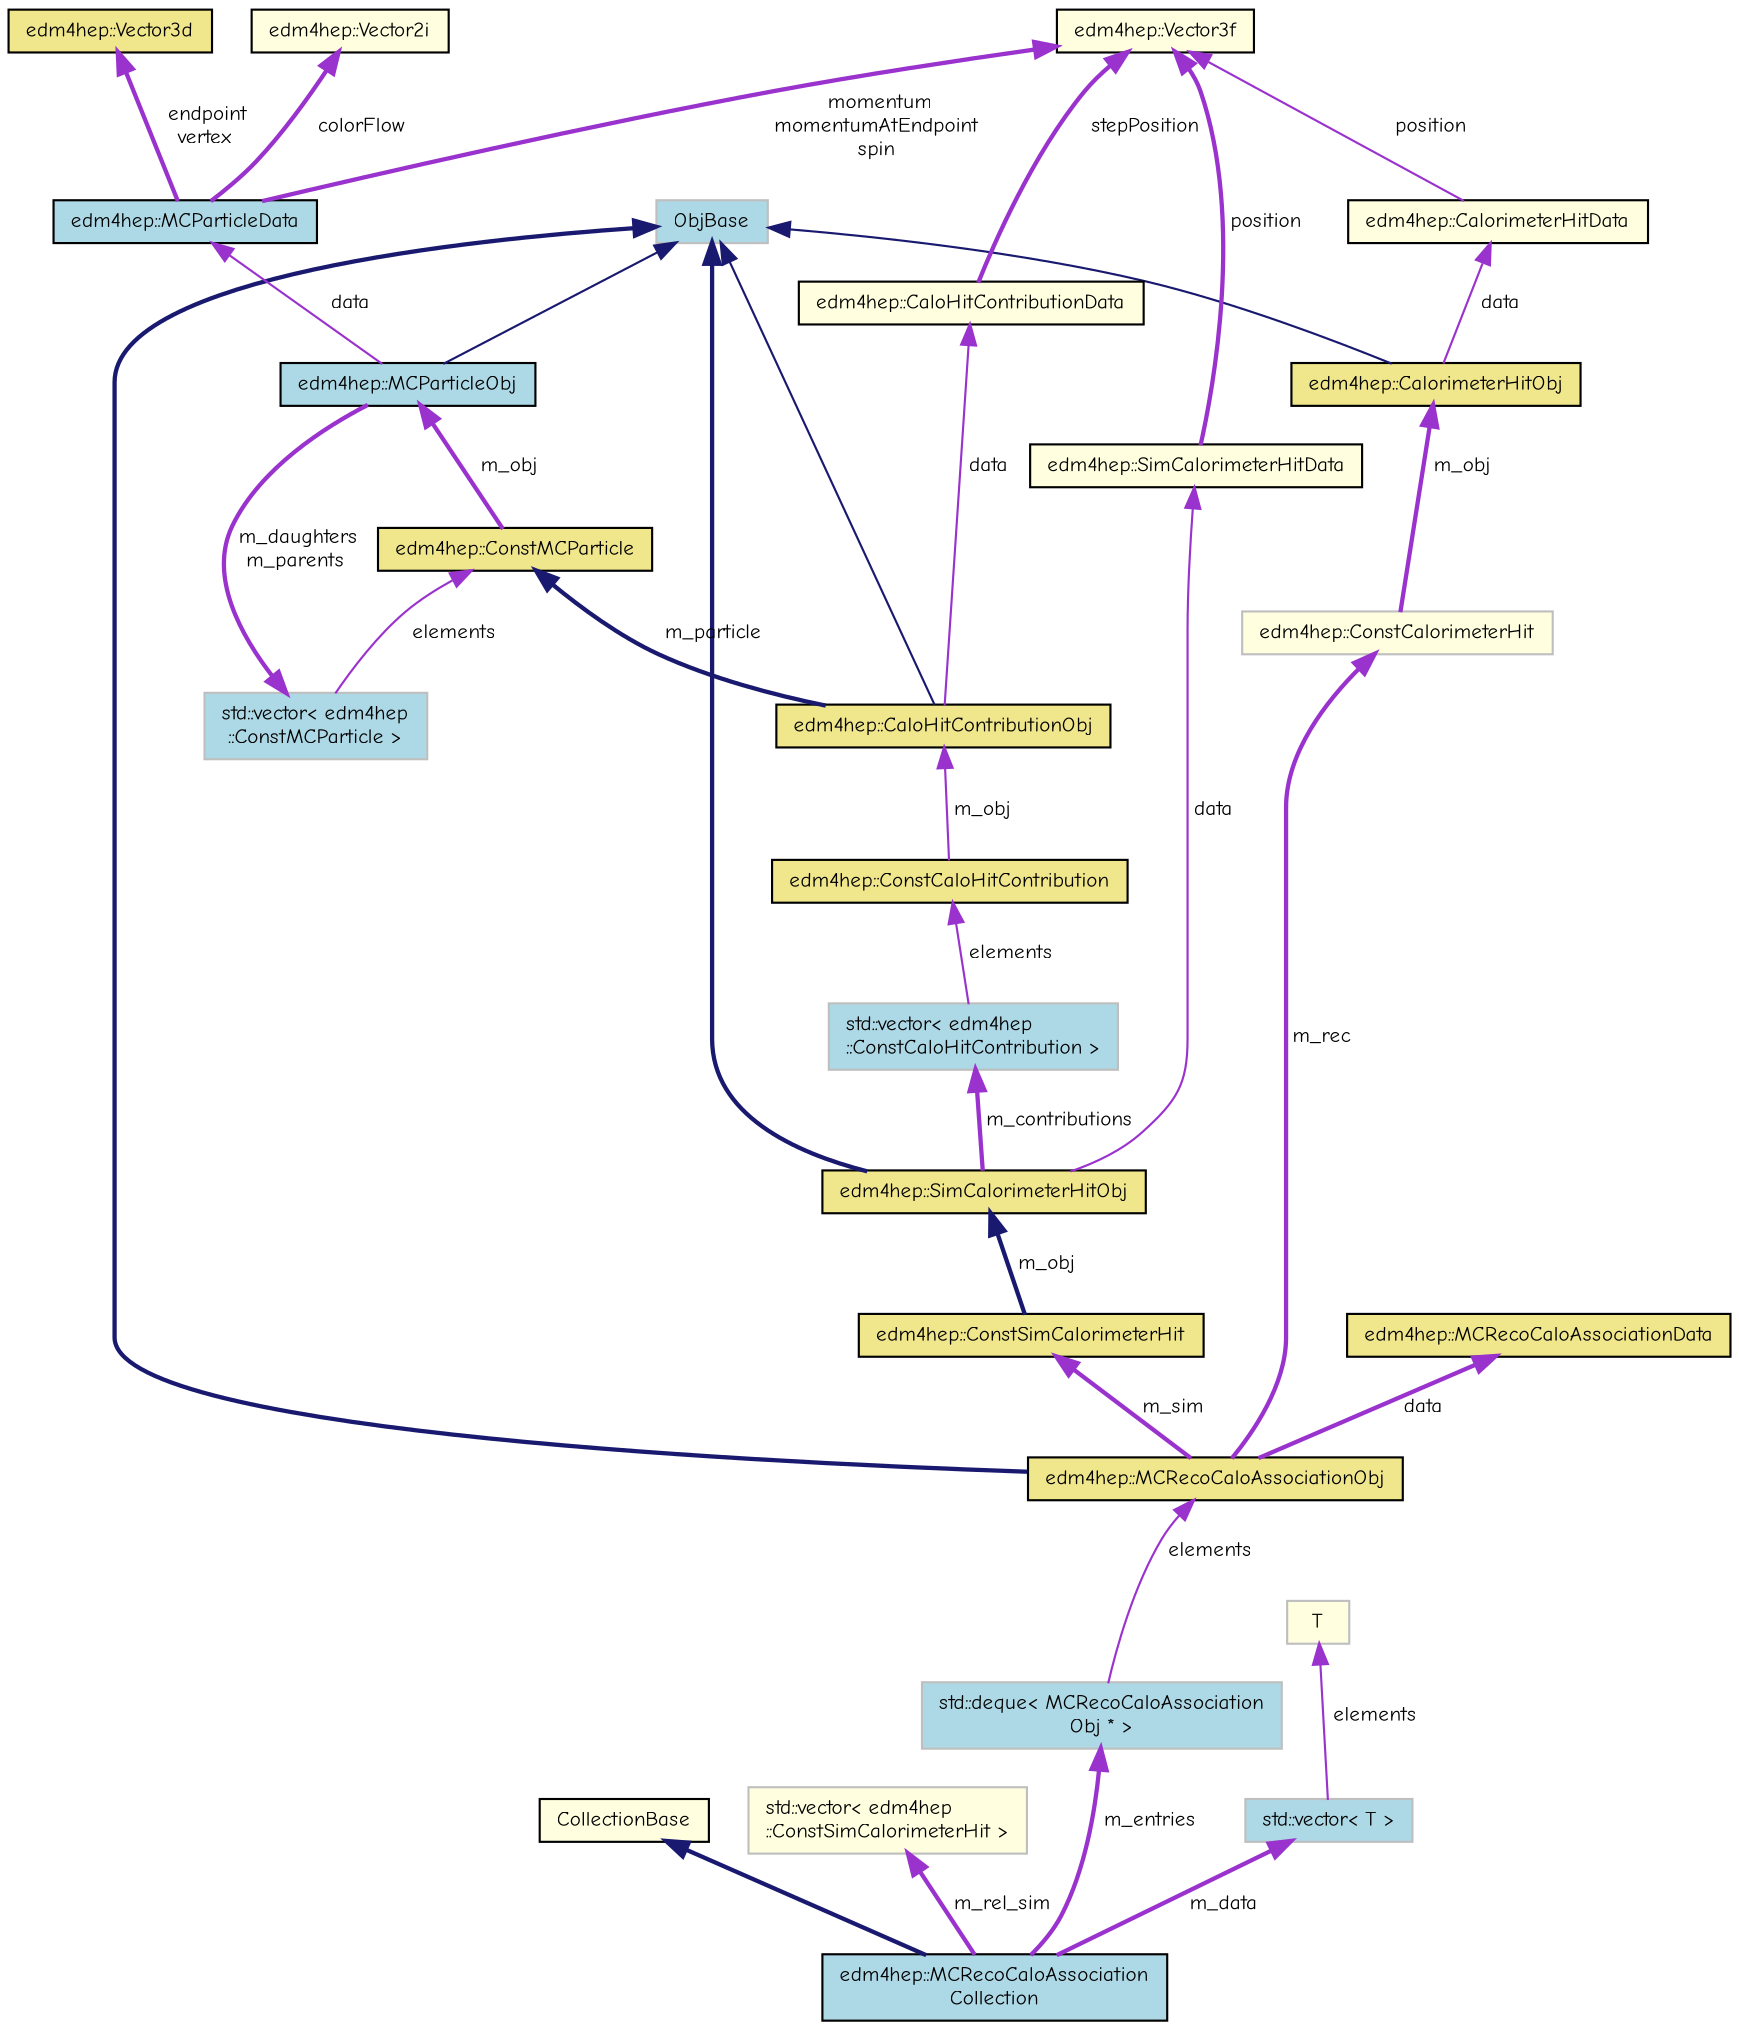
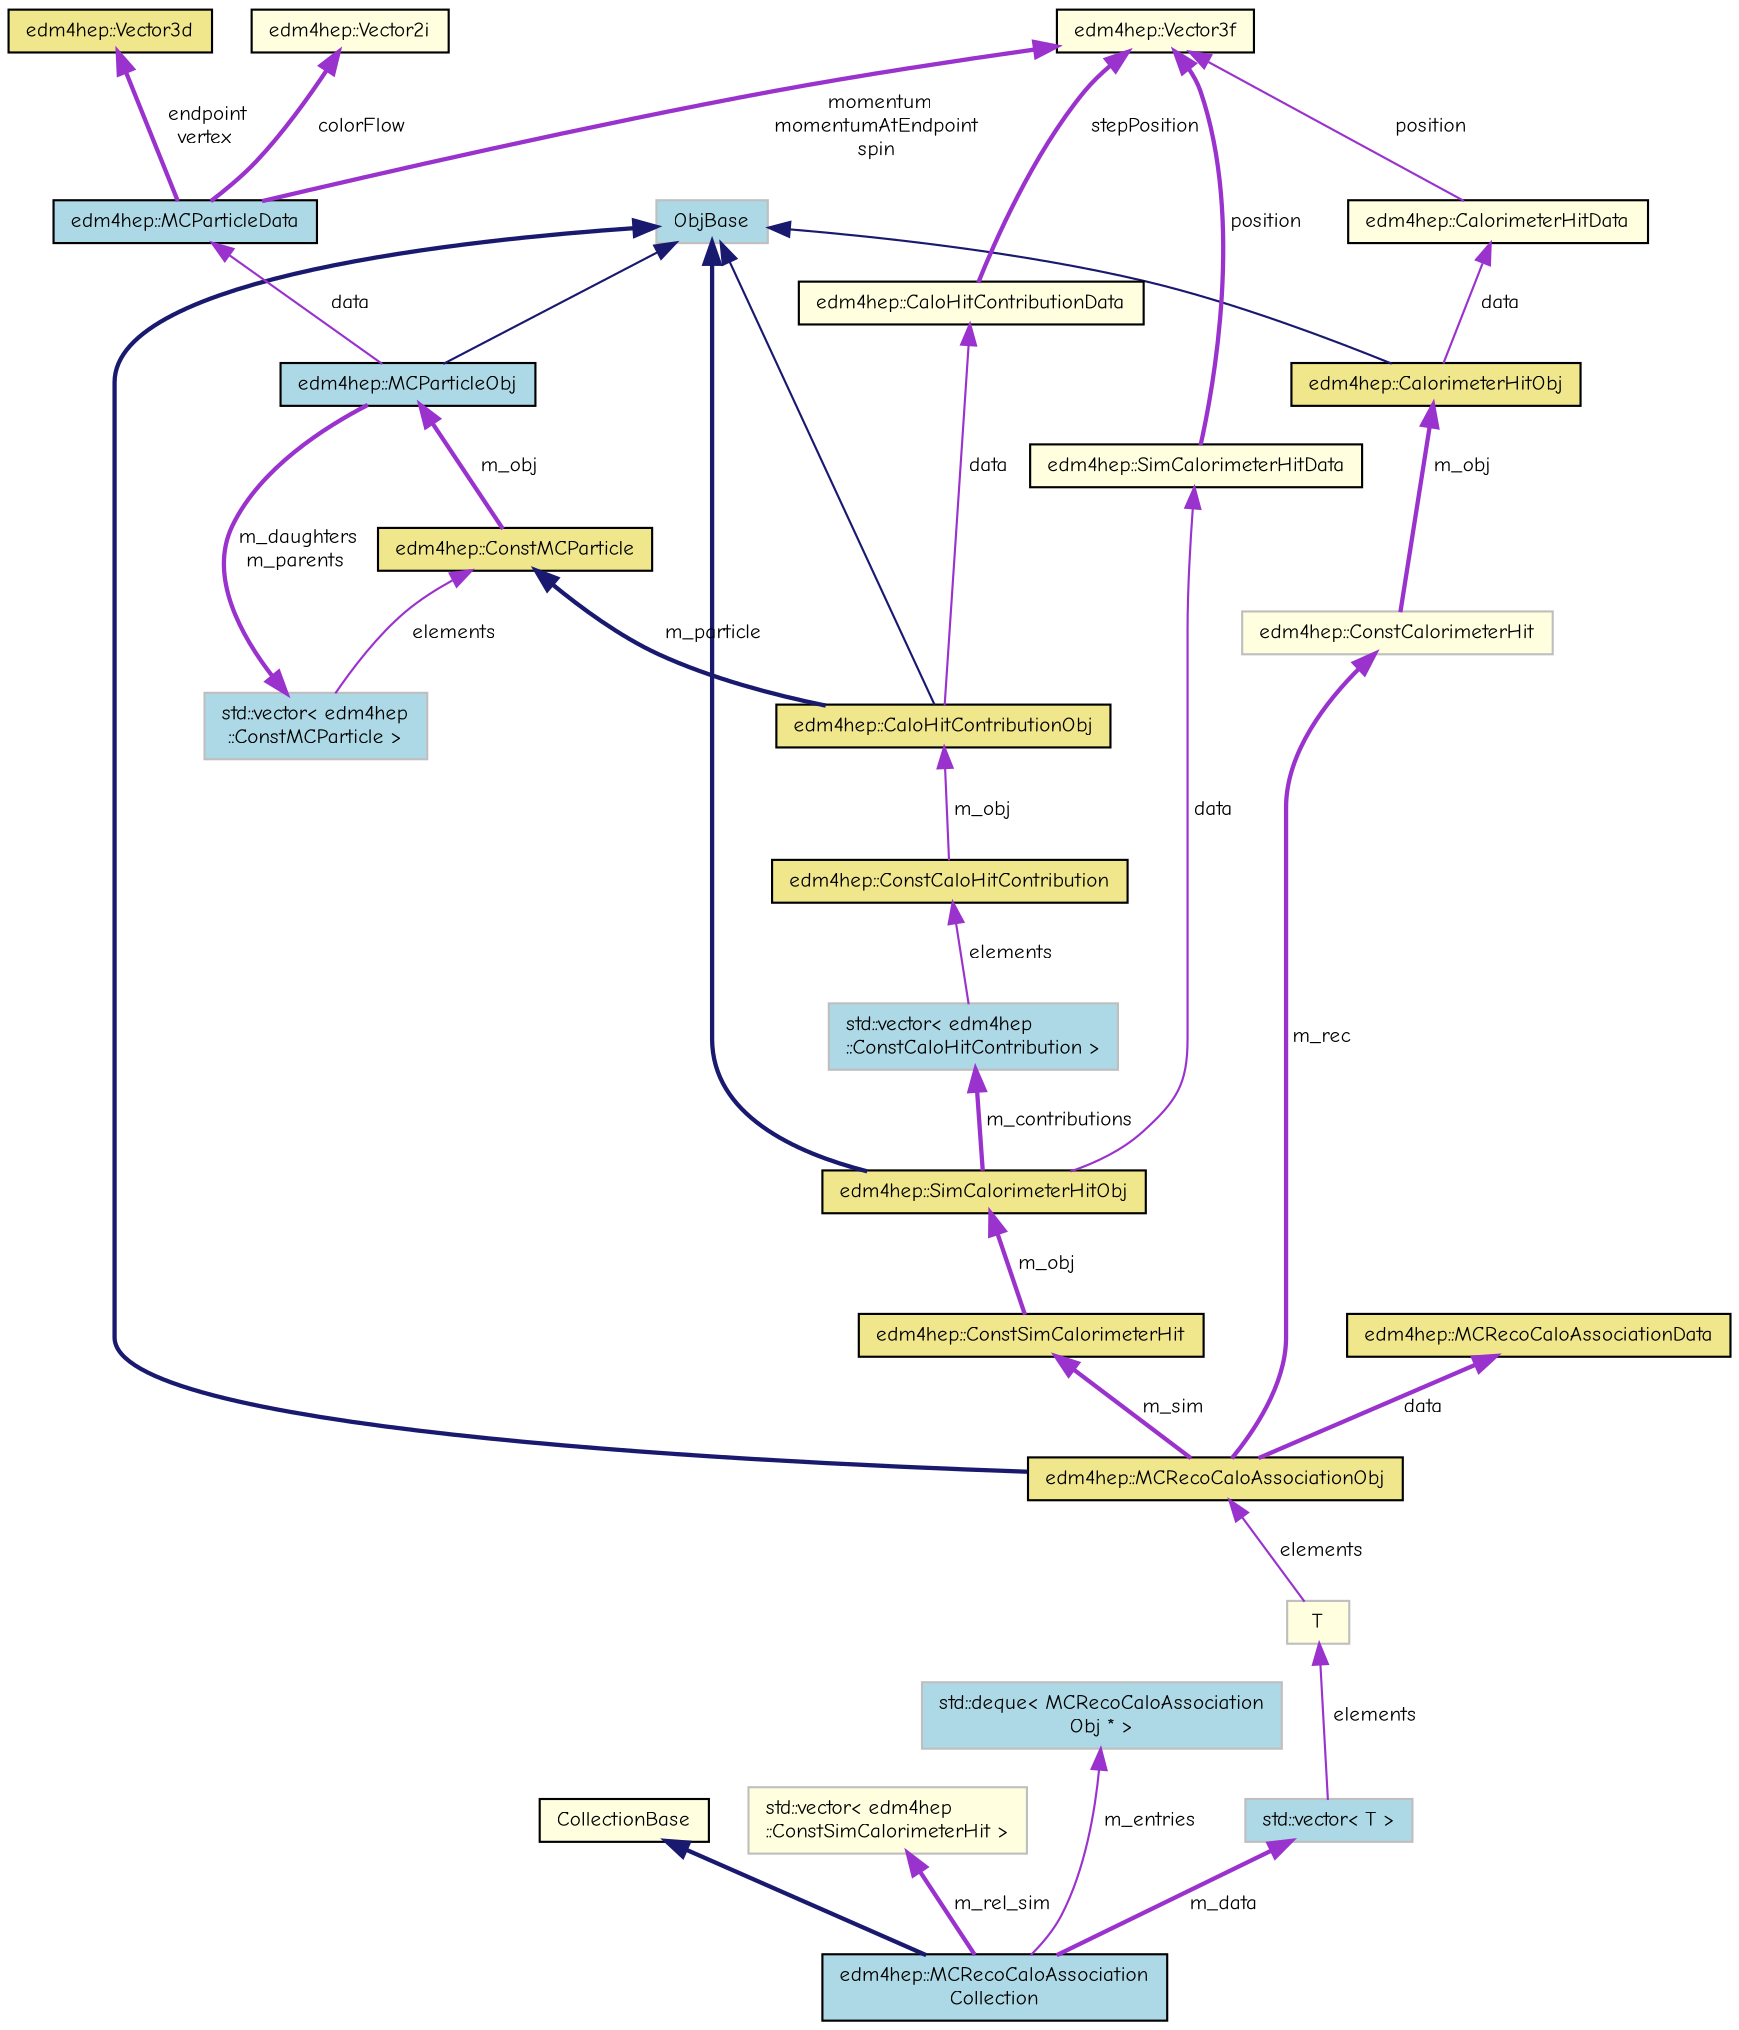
(1011, 1274) -> (1011, 1274)
(1135, 1595) -> (1273, 1560)
(1080, 1869) -> (1080, 1869)
